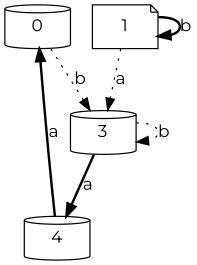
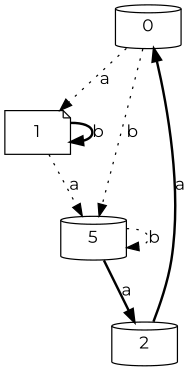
none -> (98, 75)
(103, 132) -> (94, 238)
(57, 238) -> (145, 344)
